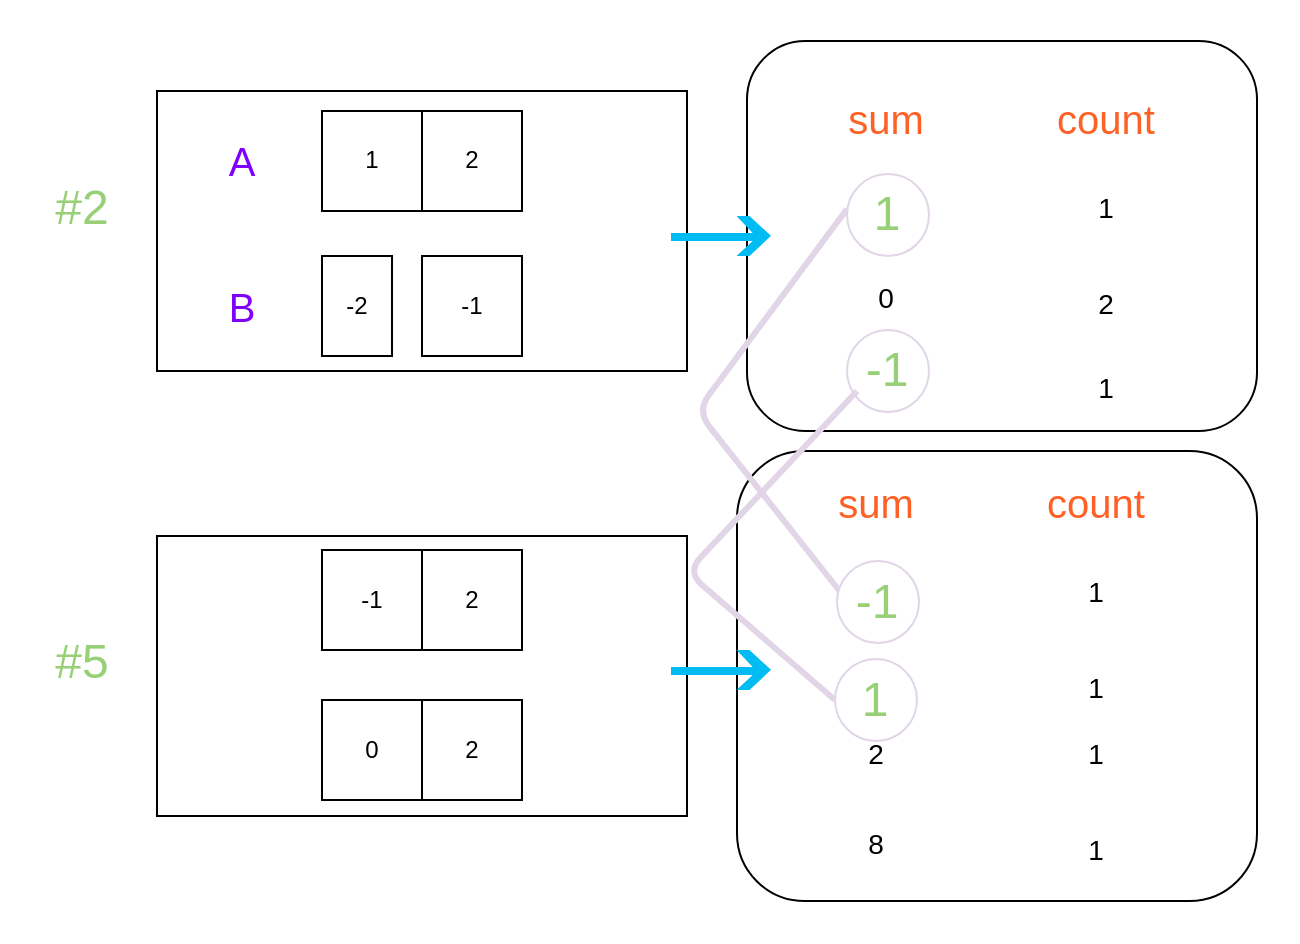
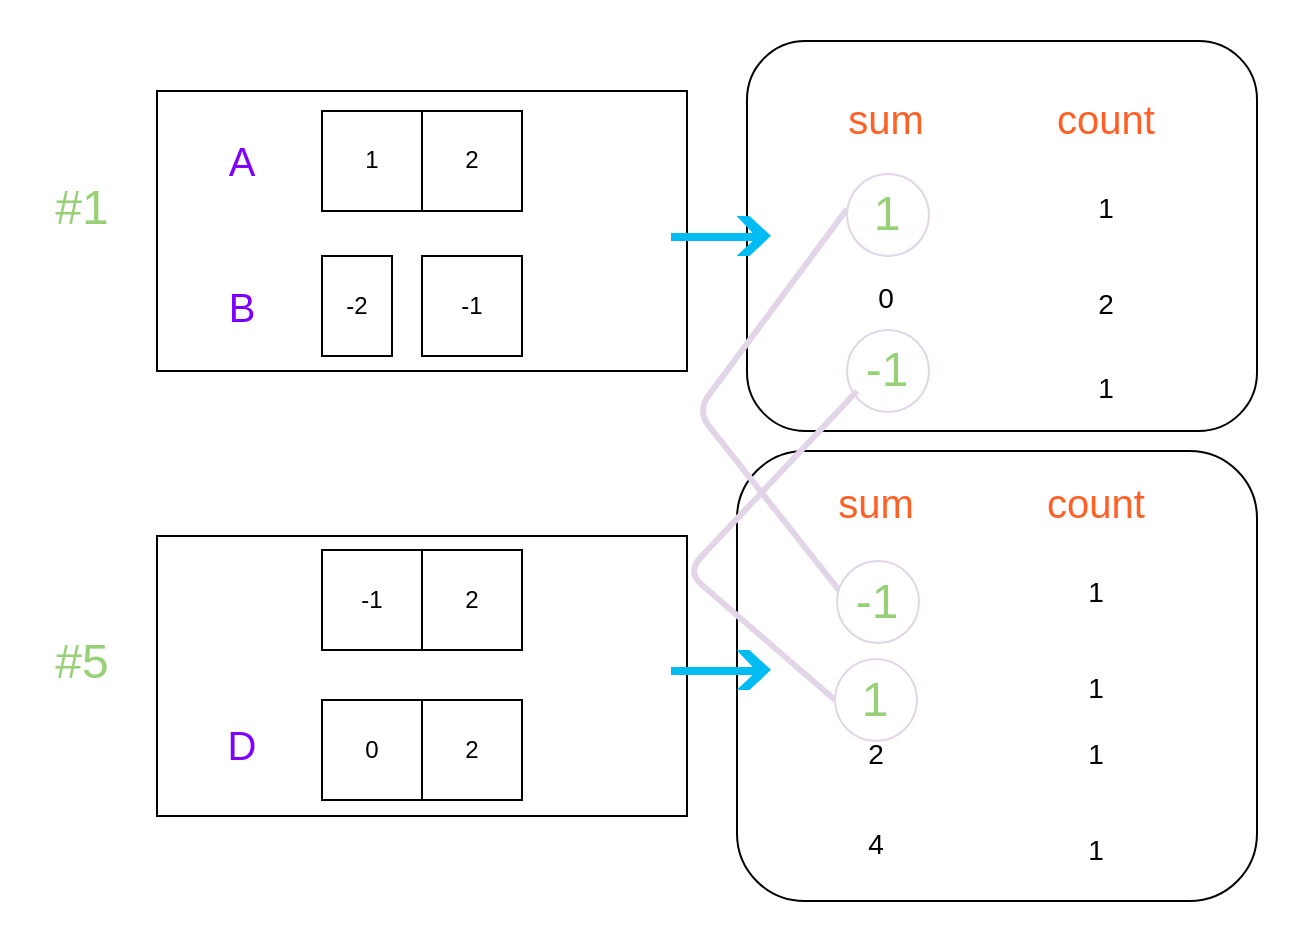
(83, 209) -> (83, 209)
none -> (242, 745)
(877, 845) -> (877, 845)
